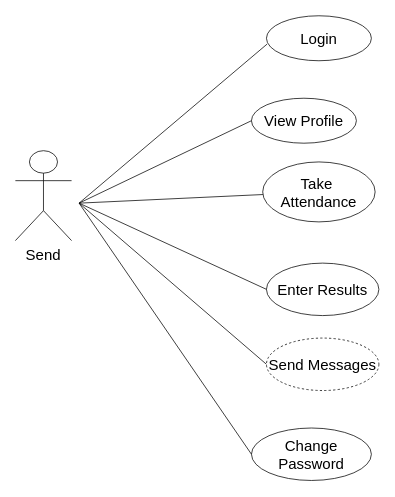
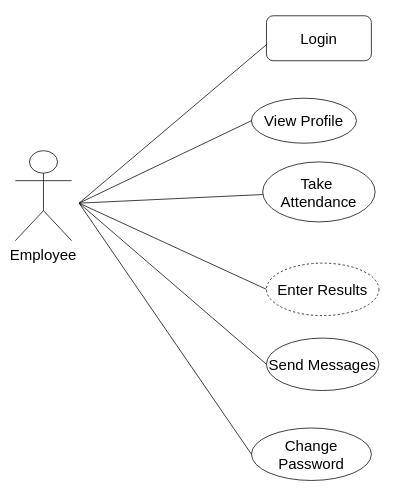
(319, 38) -> (319, 38)
(43, 255) -> (43, 255)
(323, 289) -> (323, 289)
(323, 364) -> (323, 364)
